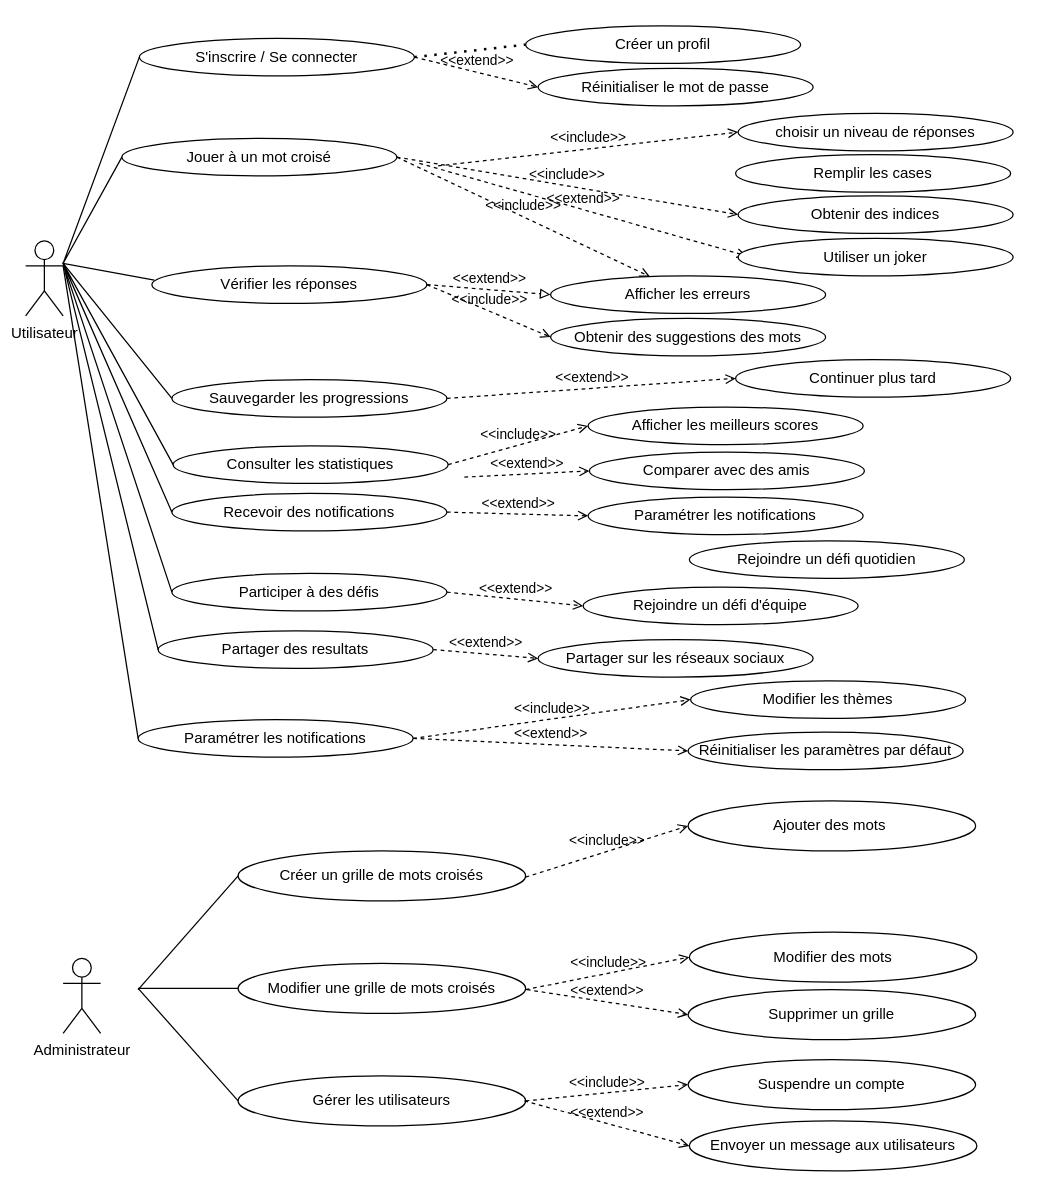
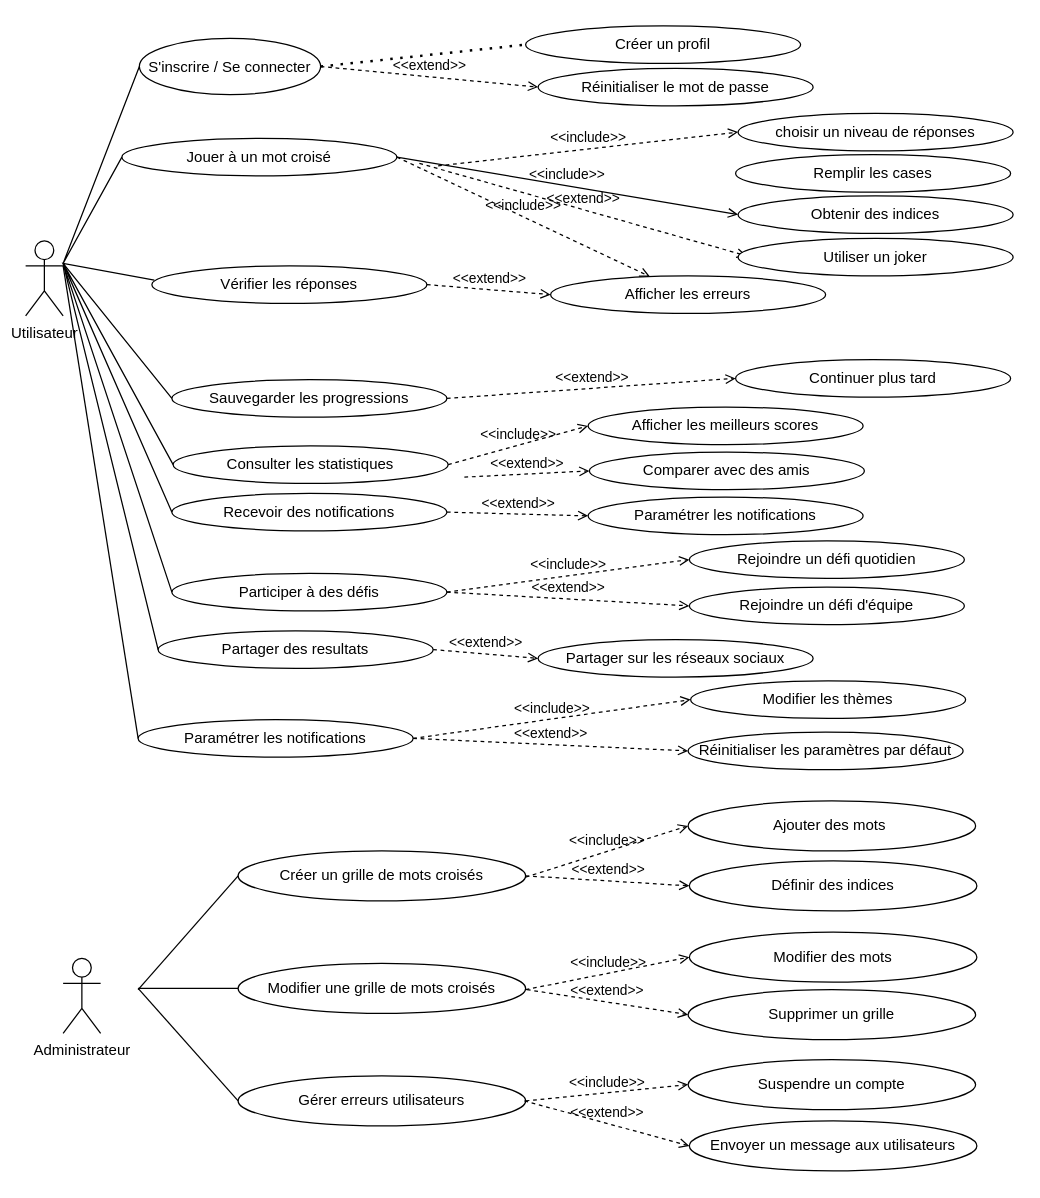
(277, 57) -> (230, 66)
(590, 189) -> (590, 189)
(539, 293) -> (541, 294)
(490, 311) -> none
(688, 337) -> none
none -> (572, 575)
(721, 606) -> (827, 606)
none -> (609, 881)
none -> (833, 886)
(382, 1101) -> (382, 1101)
